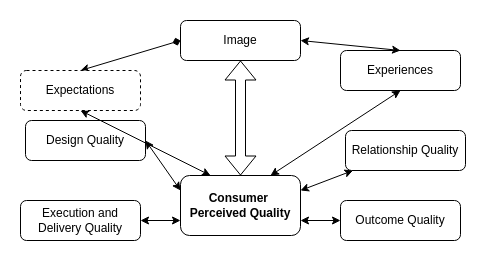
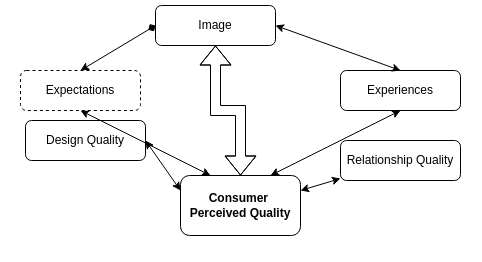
(241, 41) -> (216, 26)
(401, 71) -> (401, 91)
(406, 151) -> (401, 161)
(81, 221) -> none
(161, 221) -> none
(320, 221) -> none
(401, 221) -> none
